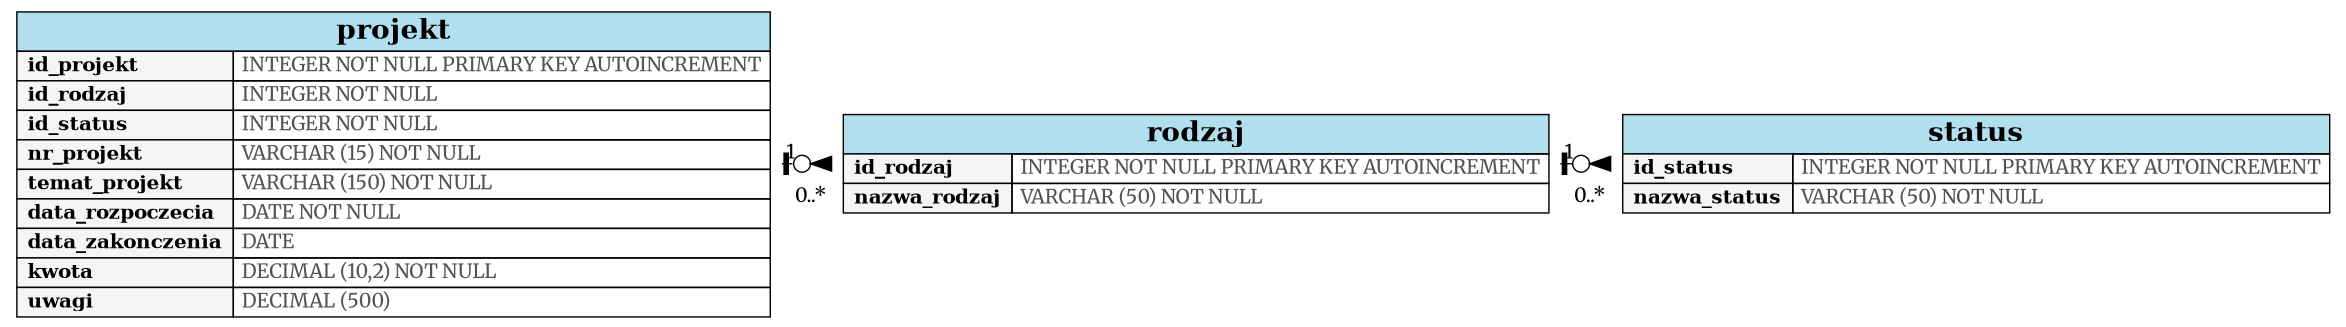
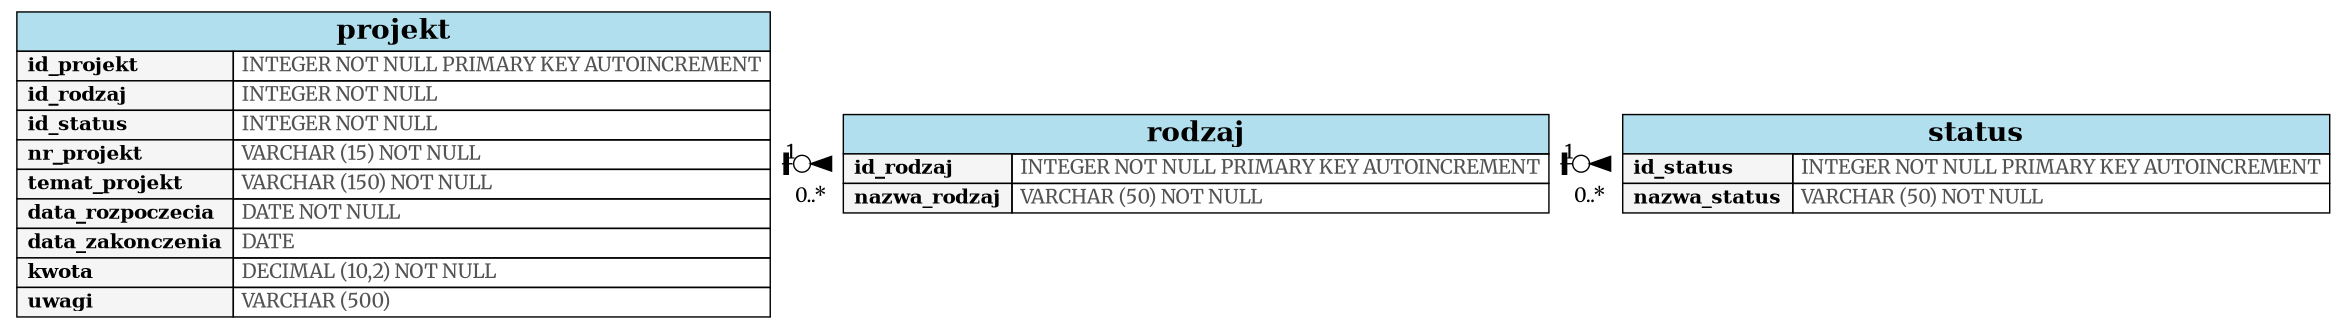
(316, 301) -> (316, 301)
